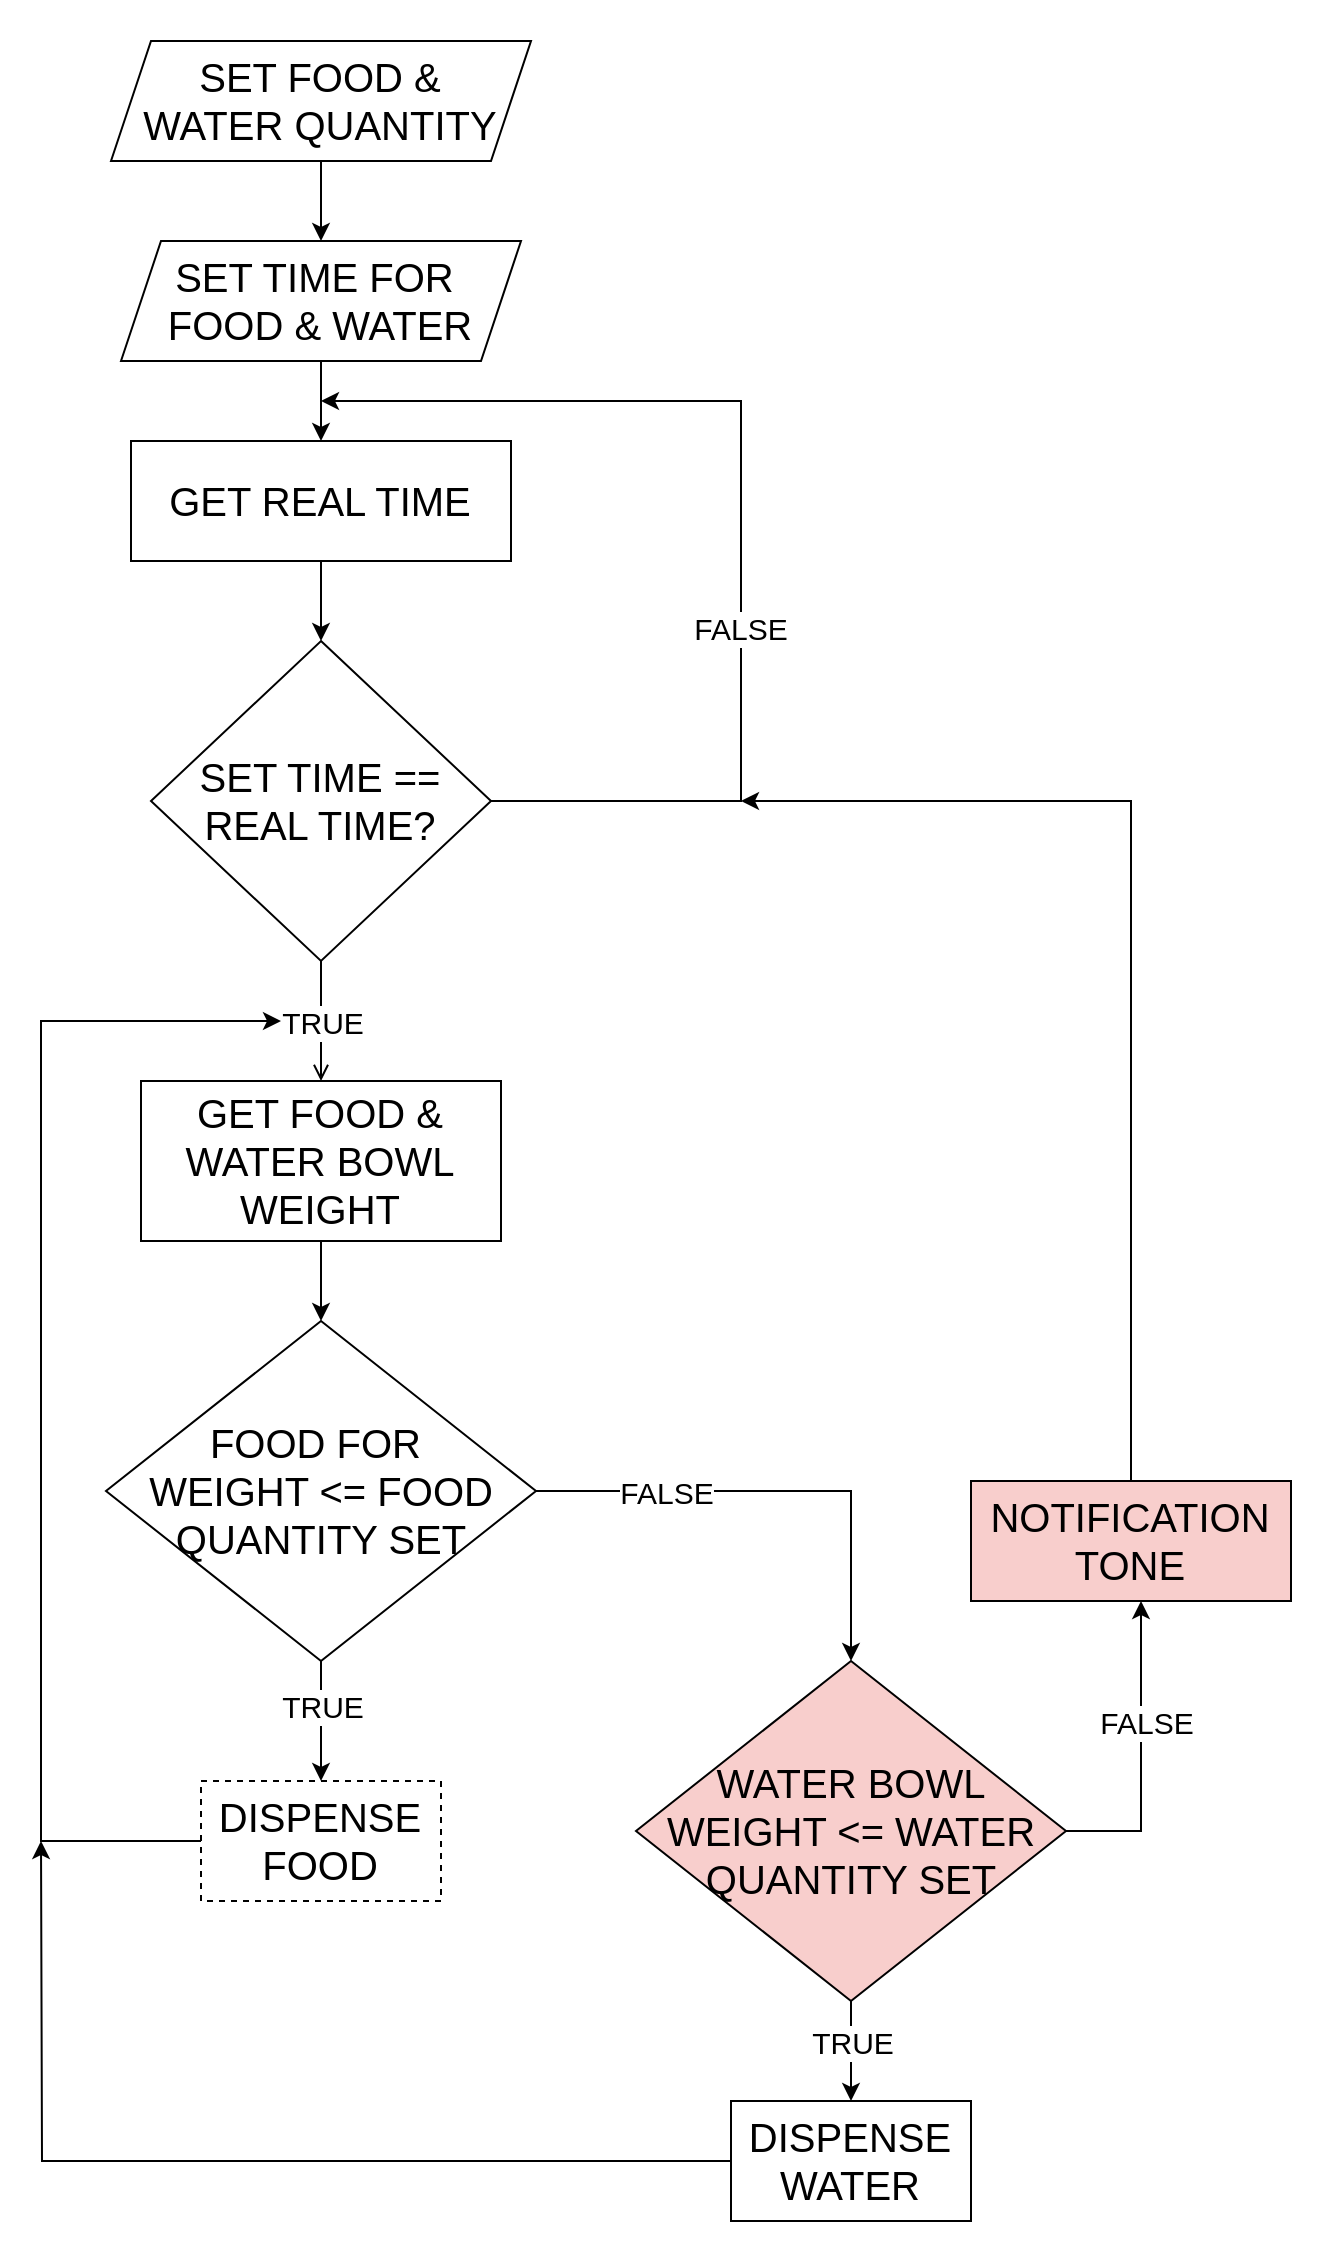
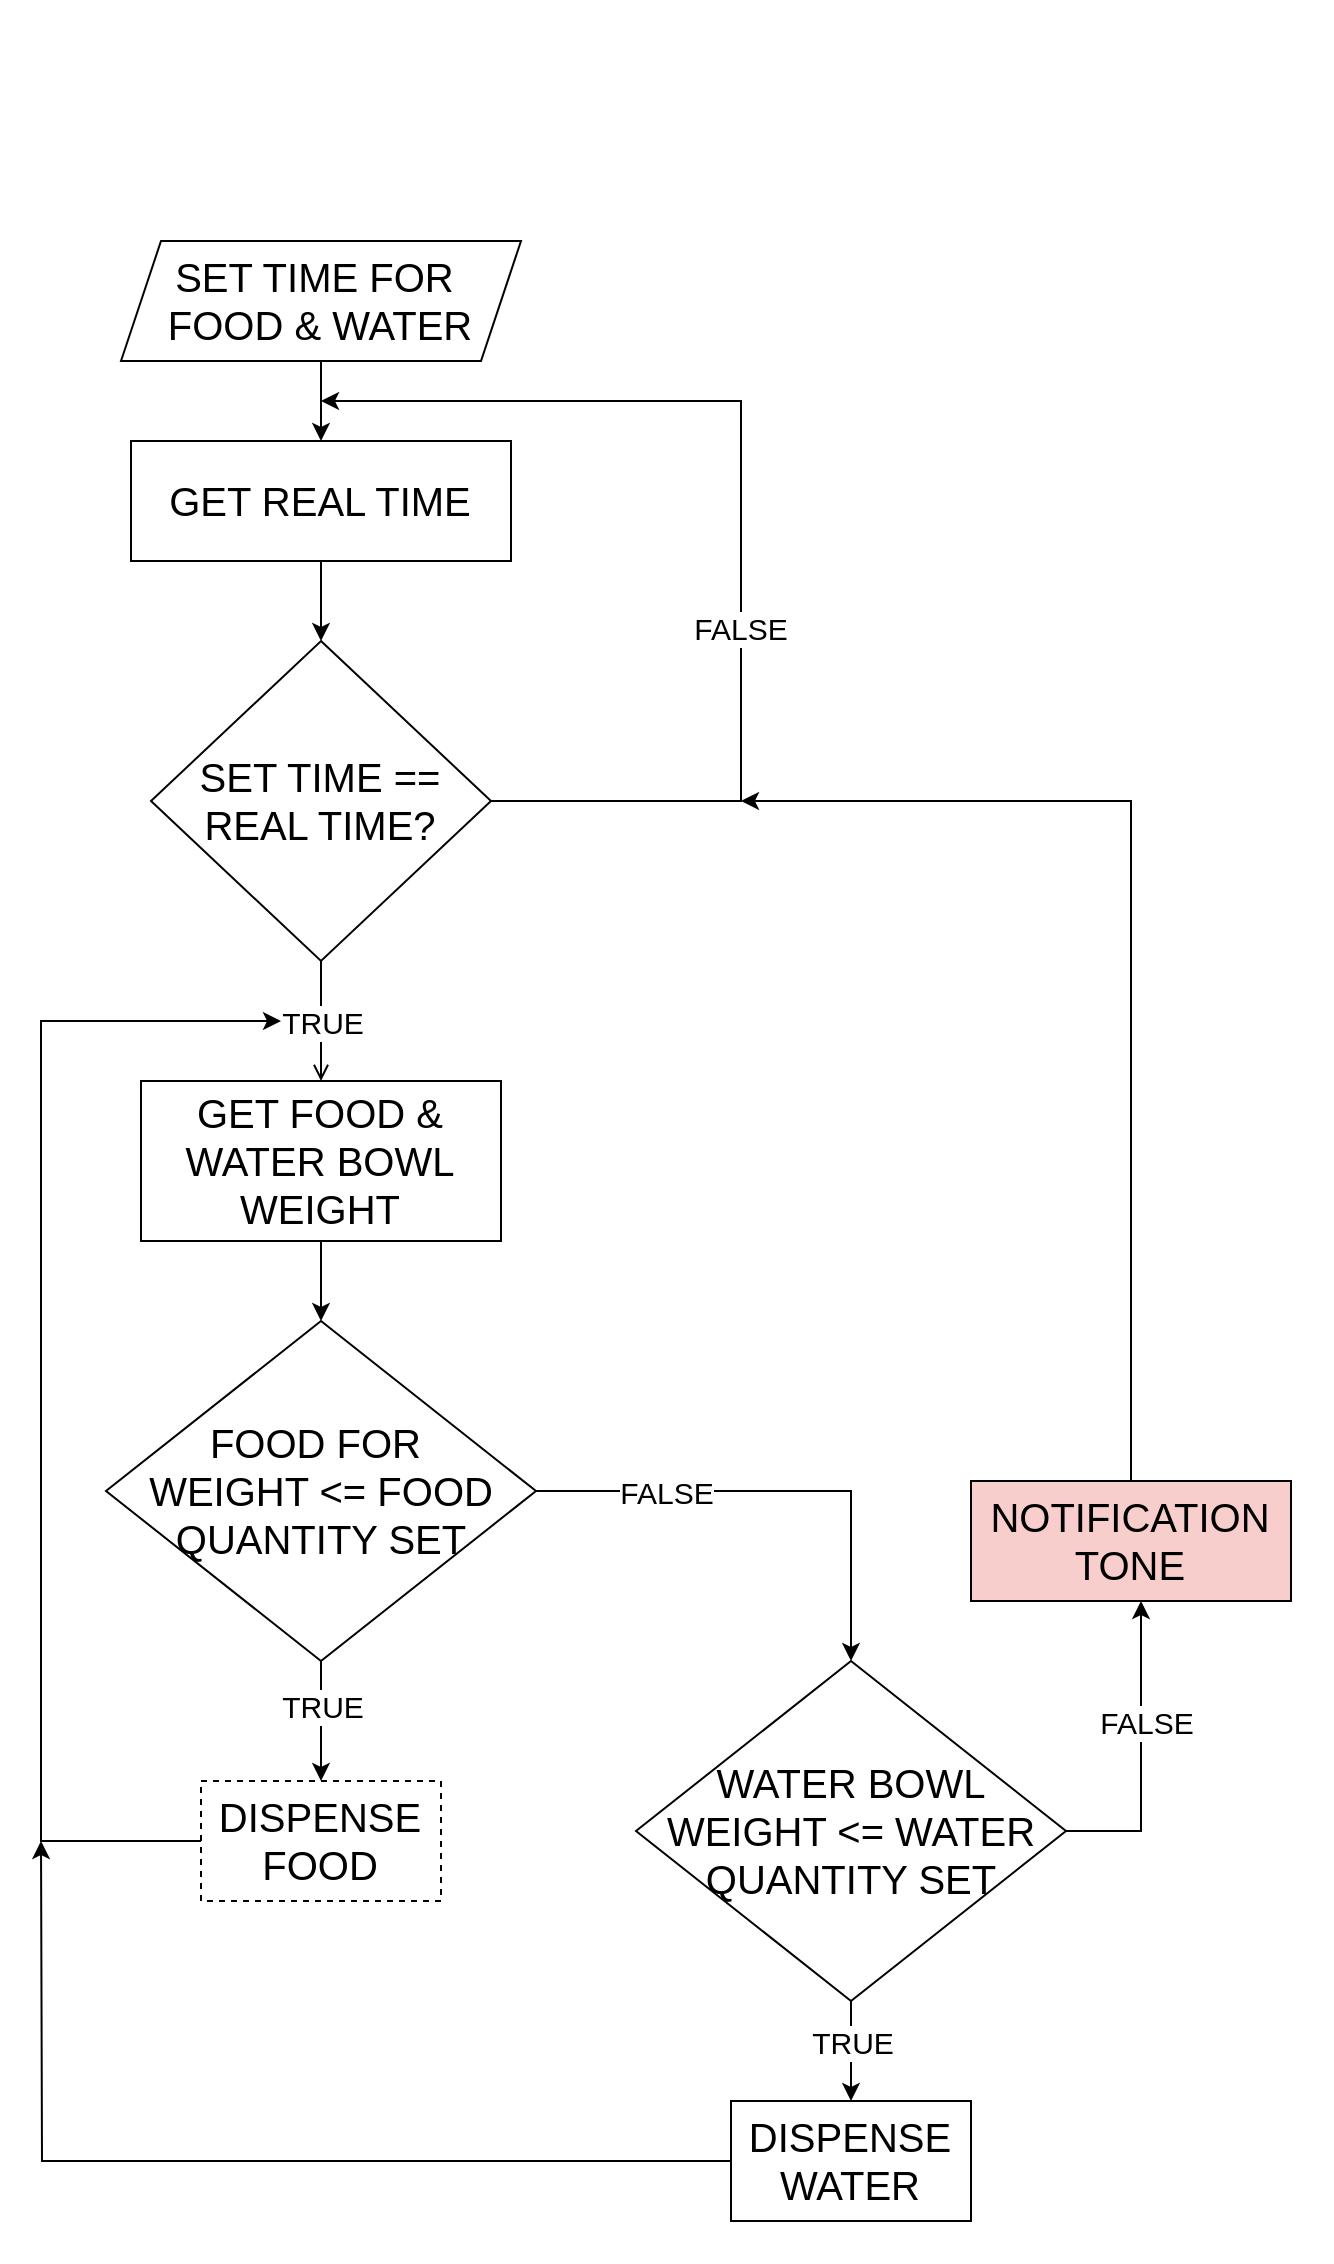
(321, 101) -> none
(321, 194) -> none
(851, 1831) -> (851, 1831)
